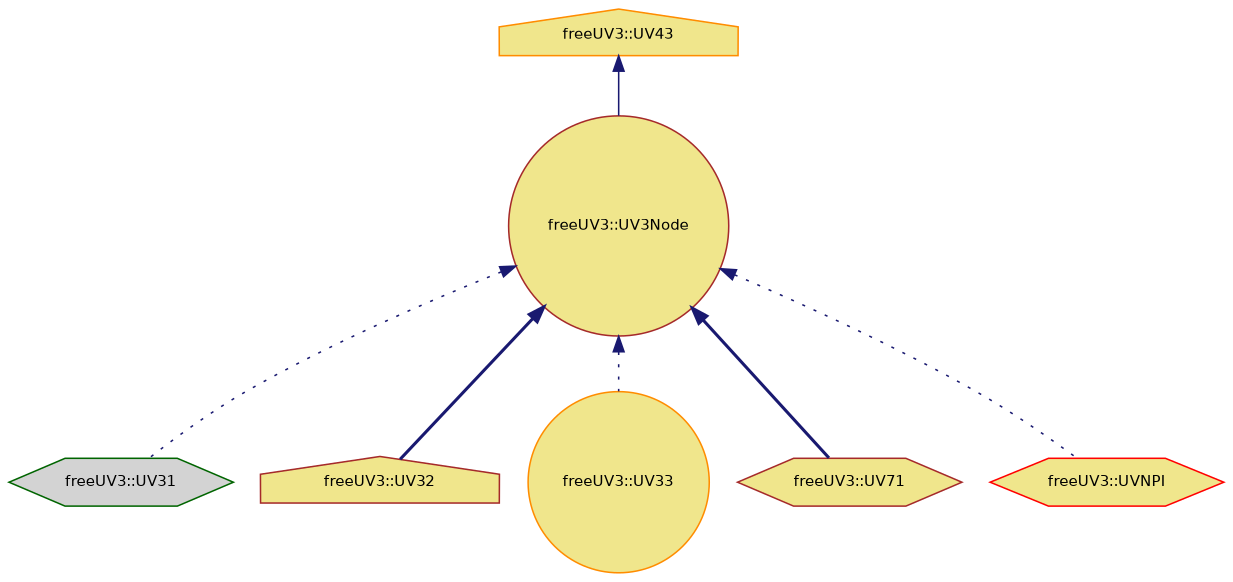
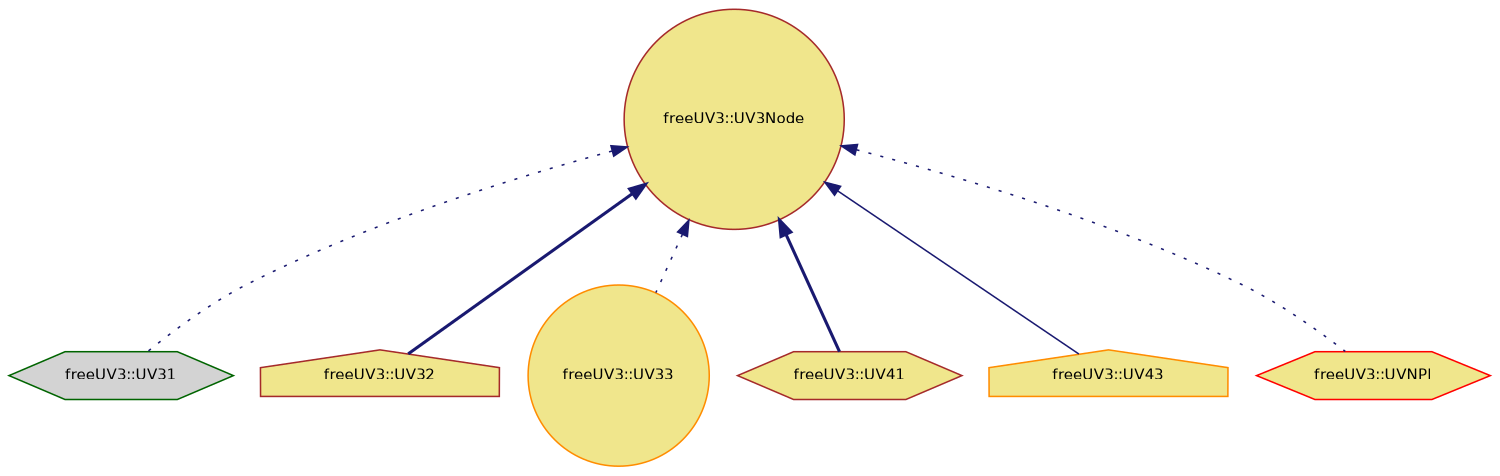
(619, 93) -> (958, 272)
(850, 482) -> (850, 376)
